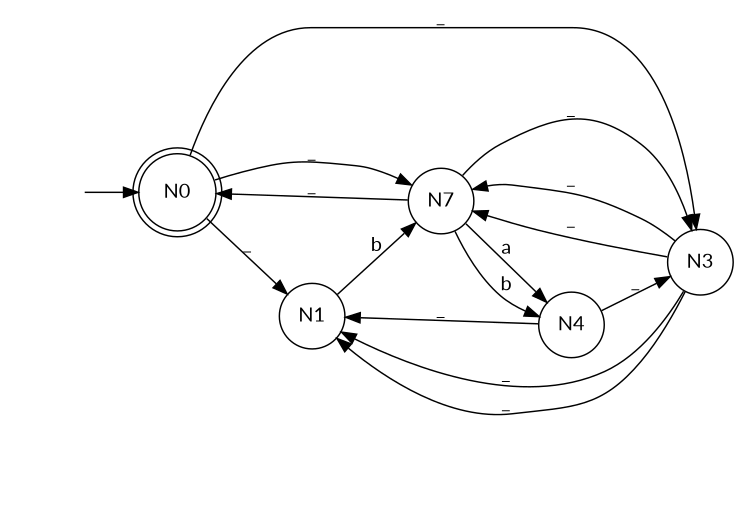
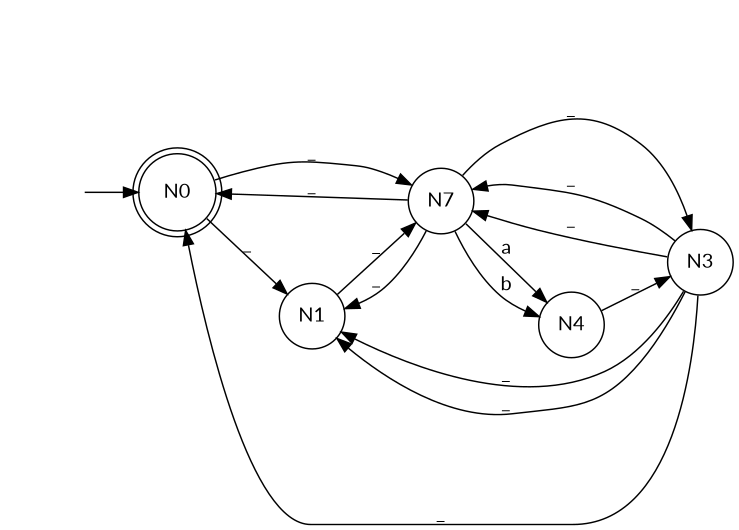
(470, 28) -> (426, 524)
(377, 245) -> (377, 245)
(449, 321) -> (399, 273)
